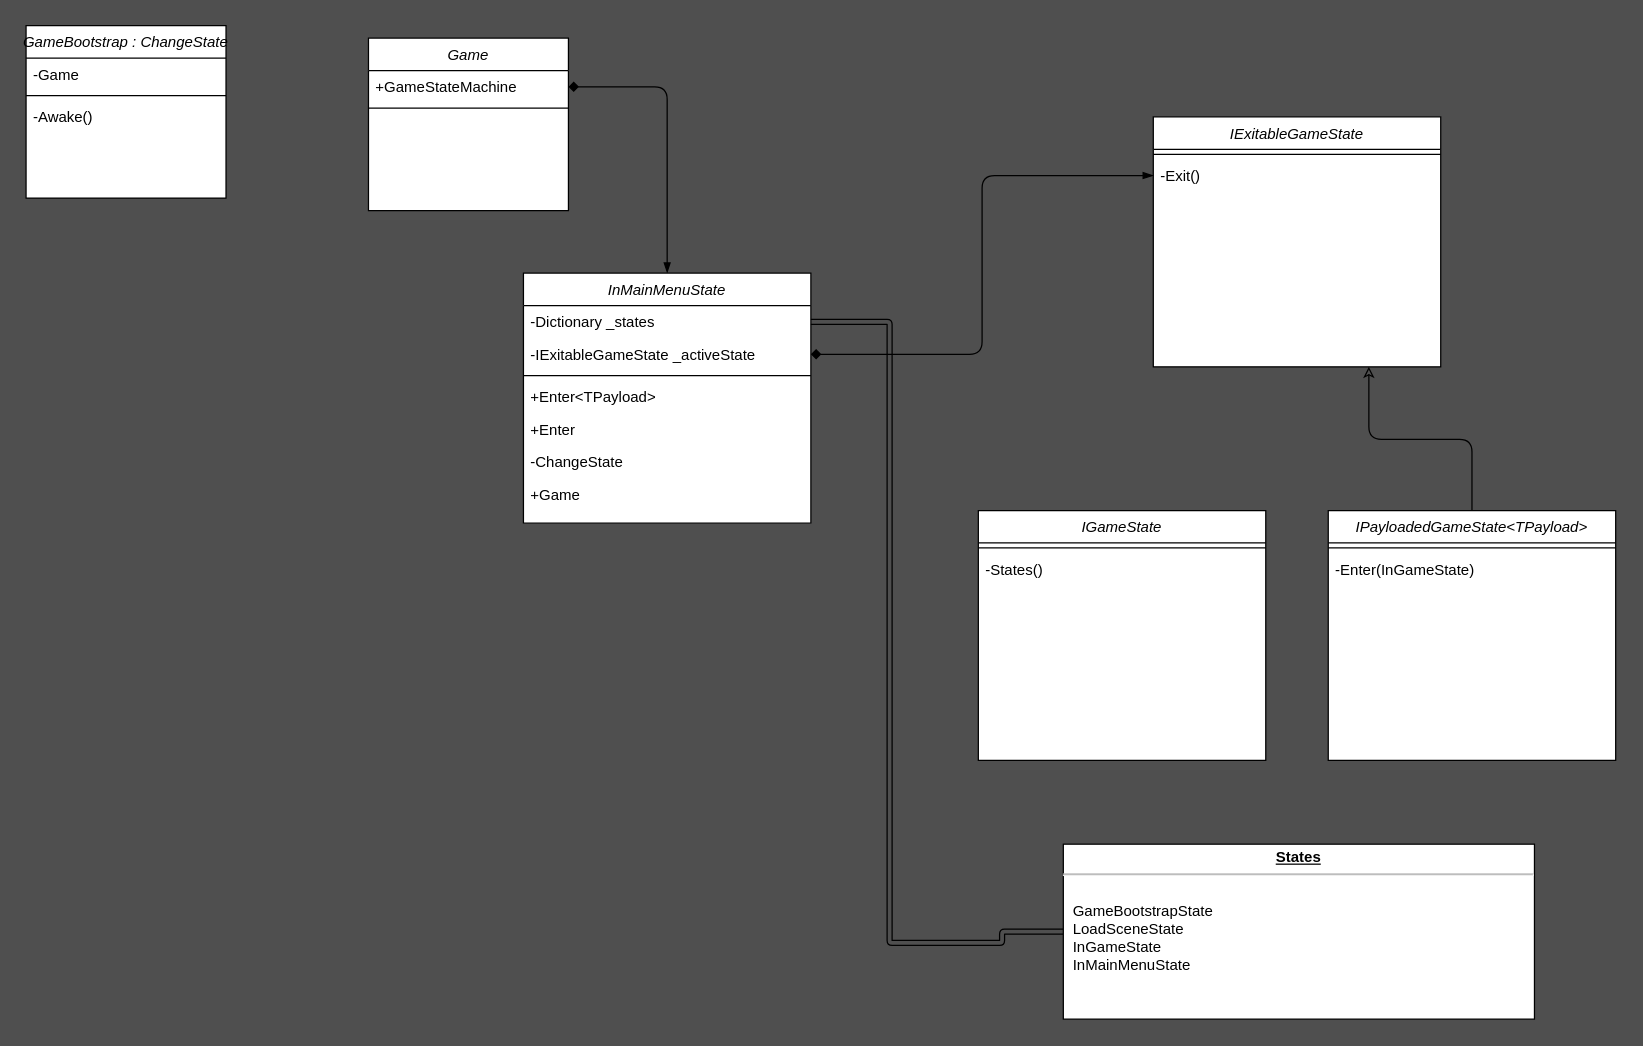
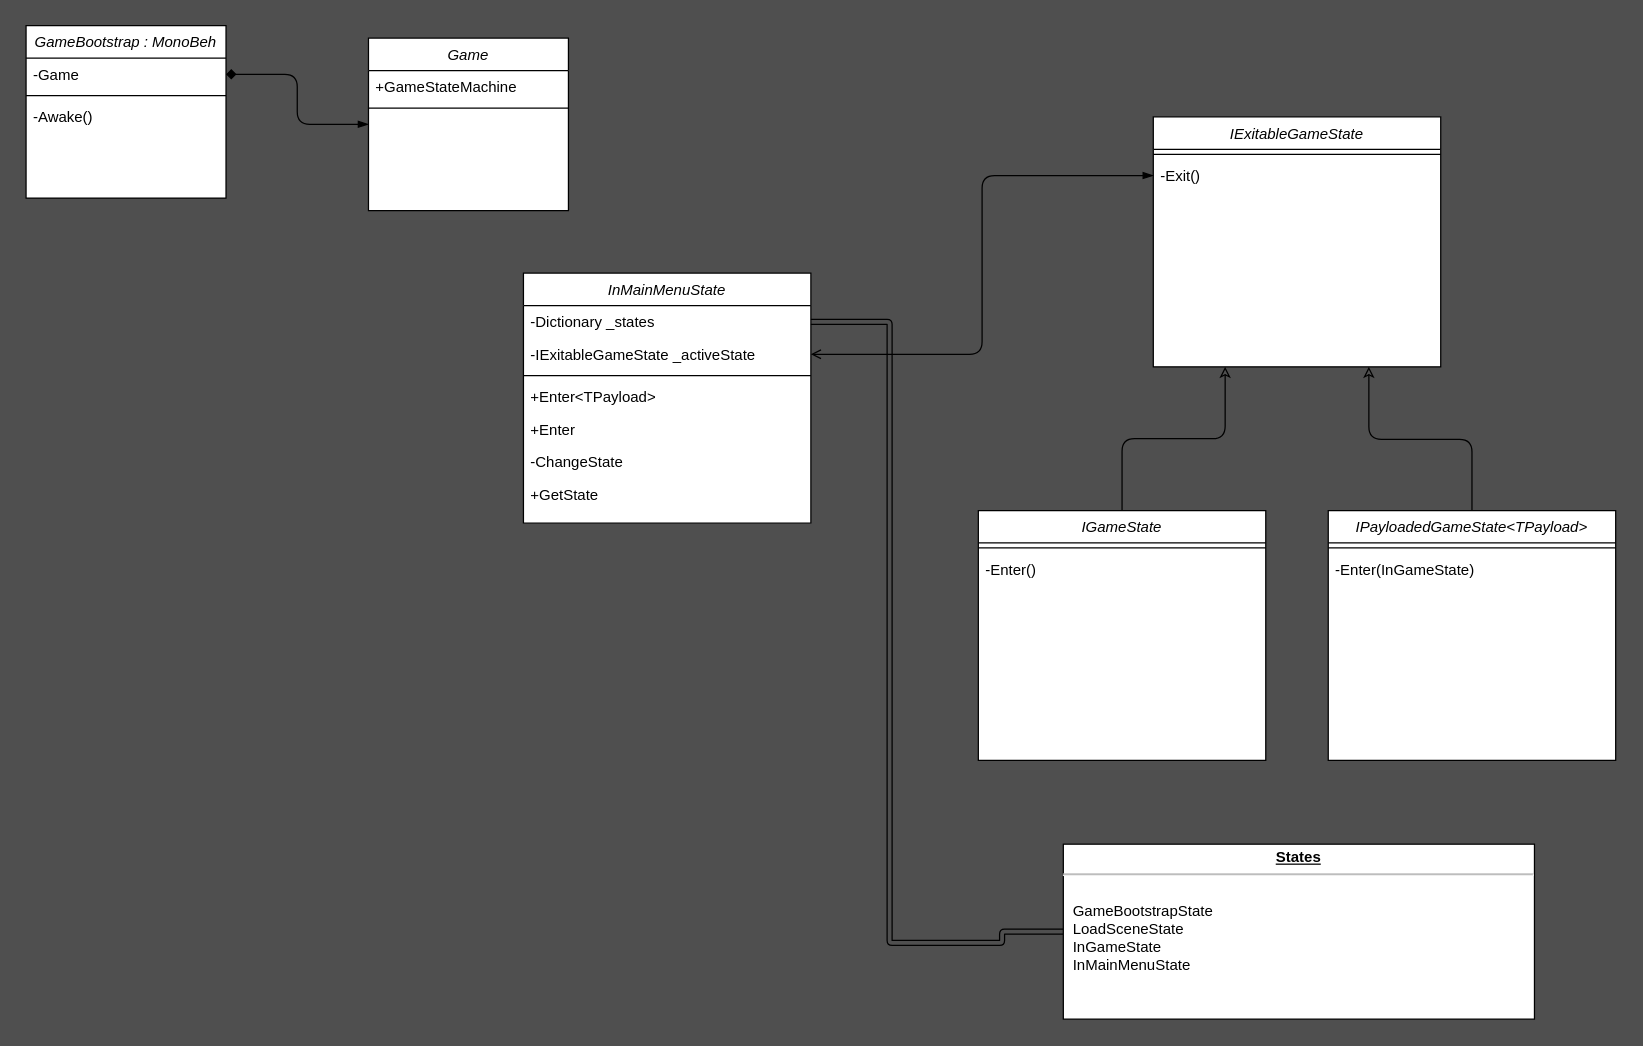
(125, 43) -> (125, 43)
none -> (297, 99)
(667, 137) -> none
(820, 354) -> (817, 354)
none -> (1169, 439)
(551, 495) -> (568, 495)
(1023, 570) -> (1019, 570)
